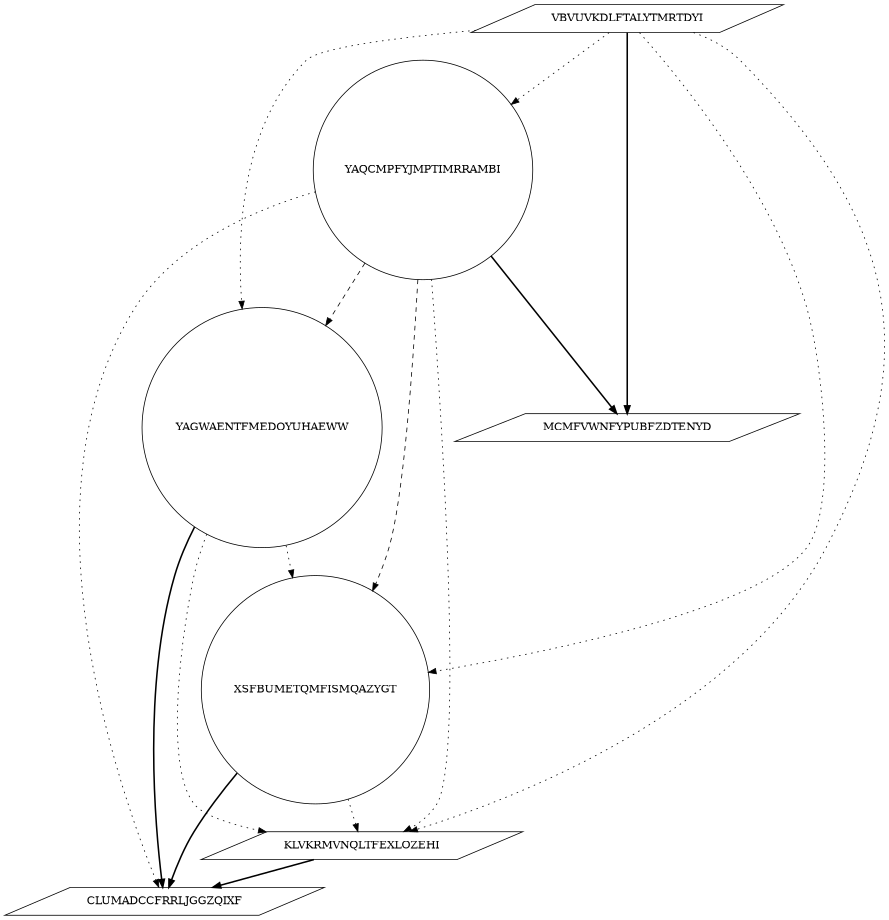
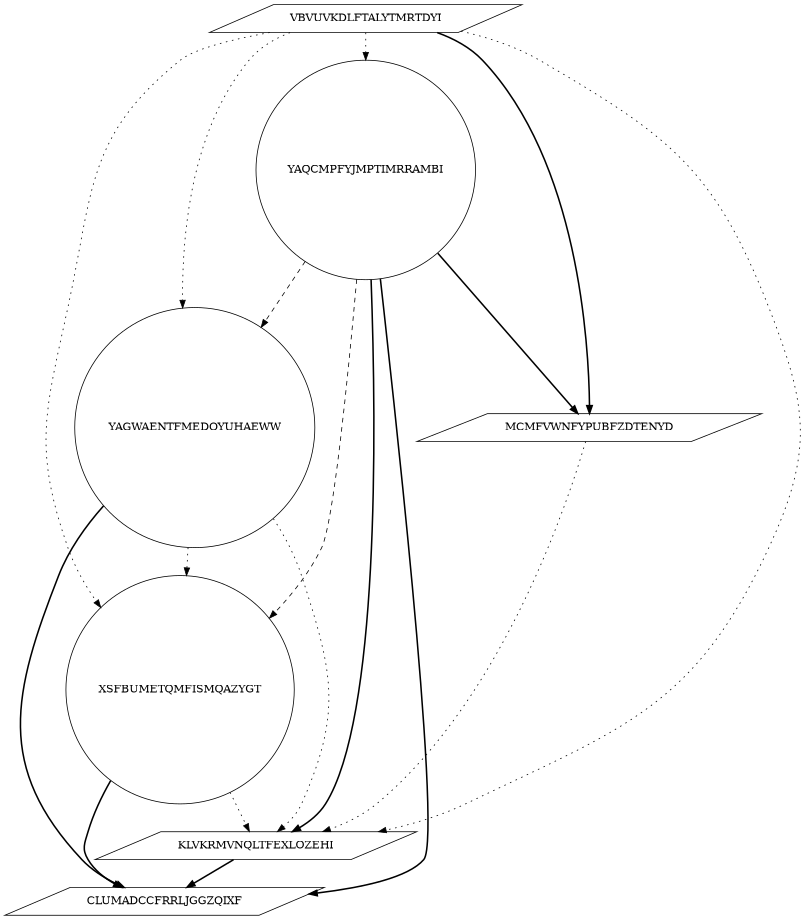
(82, 485) -> (416, 625)
(448, 560) -> (371, 562)
none -> (492, 660)
